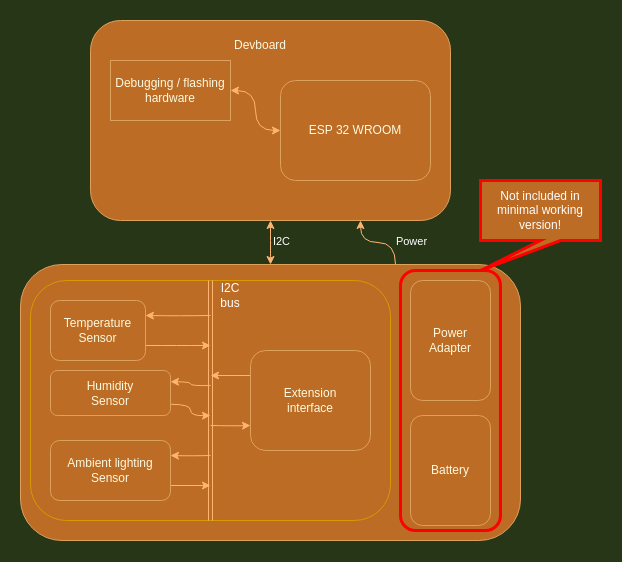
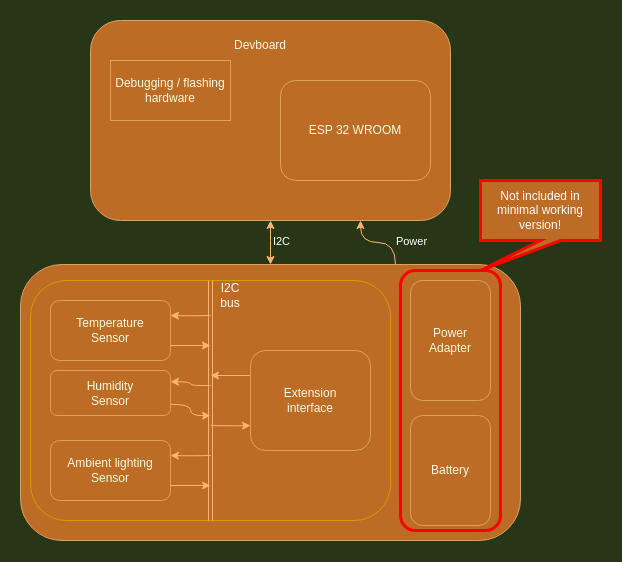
(256, 111) -> none
(98, 331) -> (111, 331)
